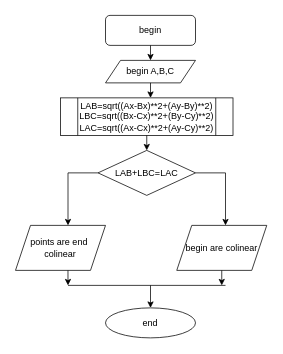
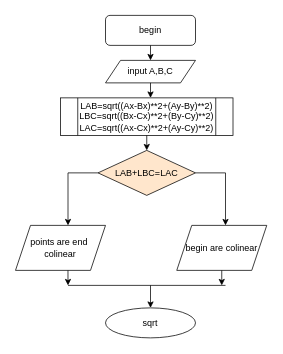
(150, 72) -> (150, 72)
(147, 173) -> (147, 173)
(150, 323) -> (150, 323)
